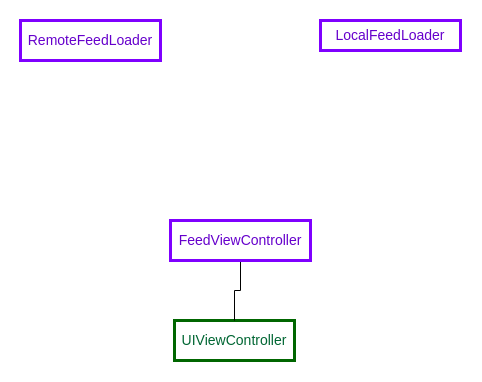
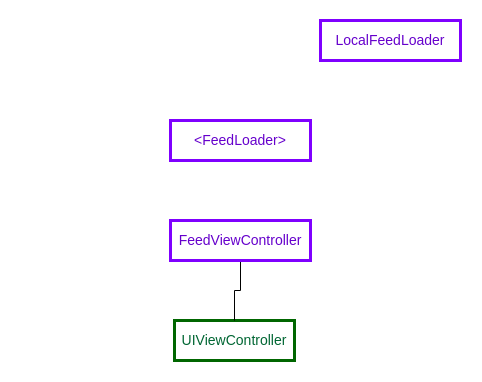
(391, 36) -> (391, 41)
(91, 41) -> none
none -> (241, 141)
